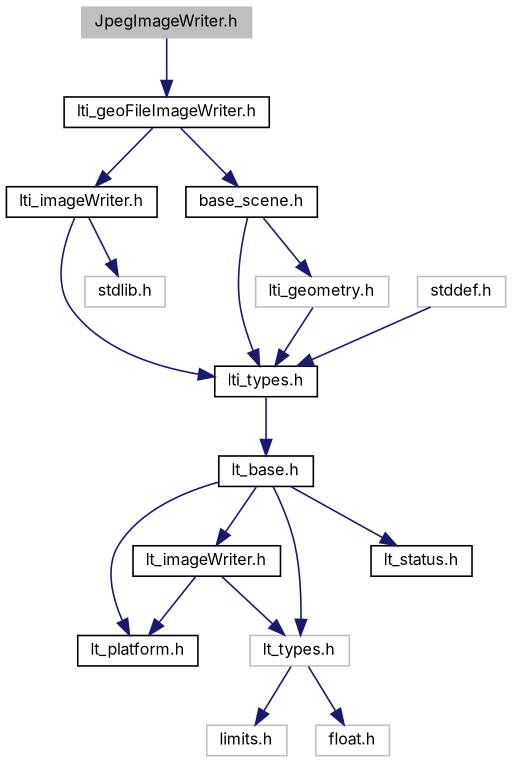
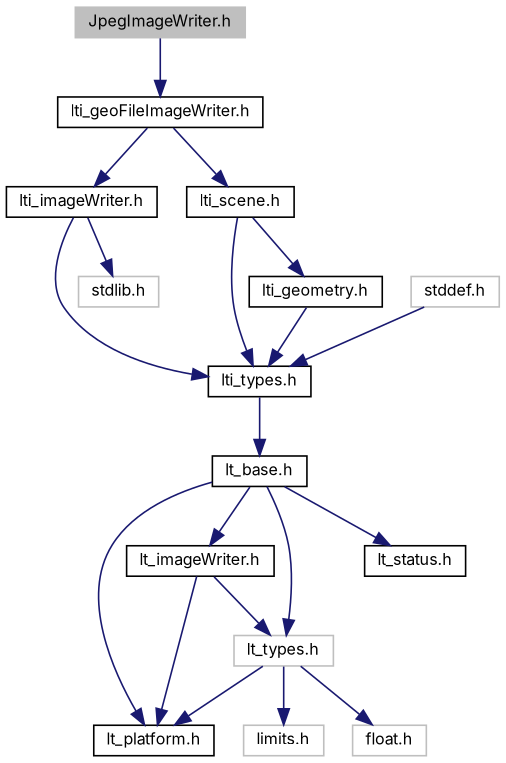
(252, 202) -> (240, 202)
(322, 292) -> (316, 292)
none -> (226, 691)
